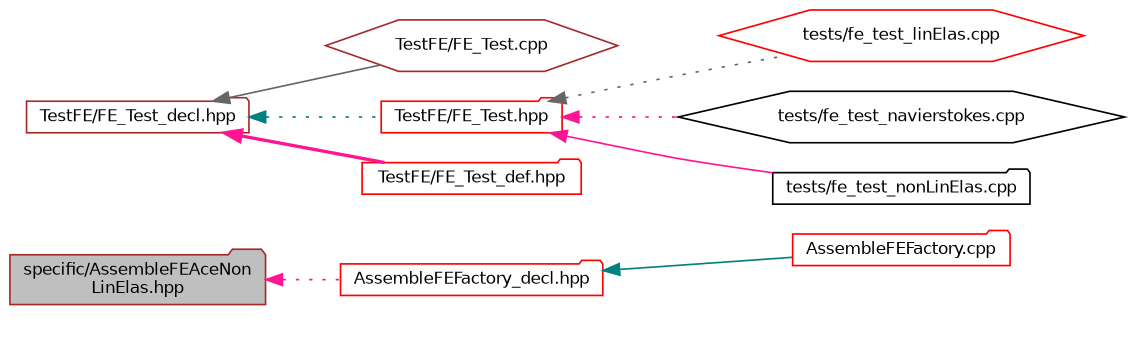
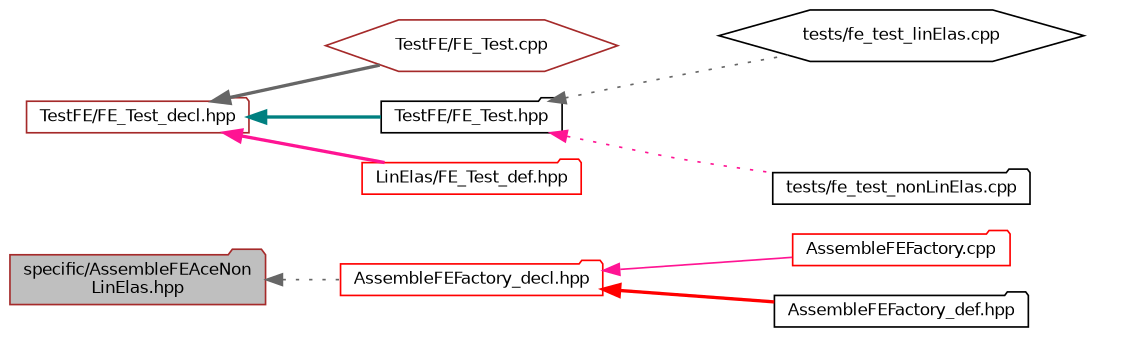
(901, 36) -> (901, 36)
(305, 81) -> (305, 81)
(323, 117) -> (323, 117)
(472, 117) -> (472, 117)
(901, 117) -> none
(669, 157) -> (669, 157)
(472, 178) -> (472, 178)
(706, 263) -> (706, 263)
(311, 280) -> (311, 280)
none -> (901, 311)
